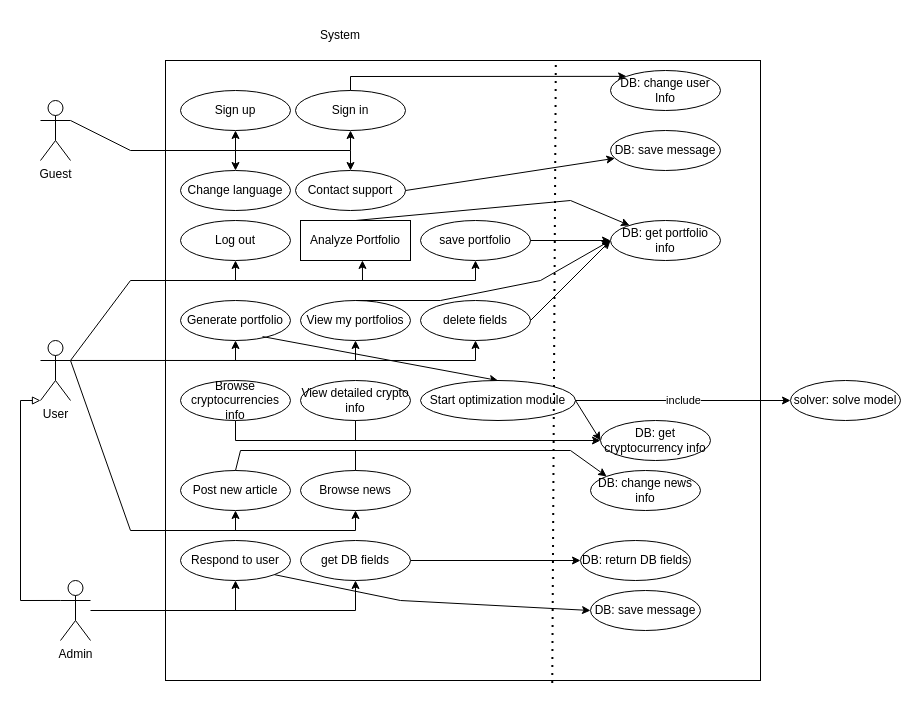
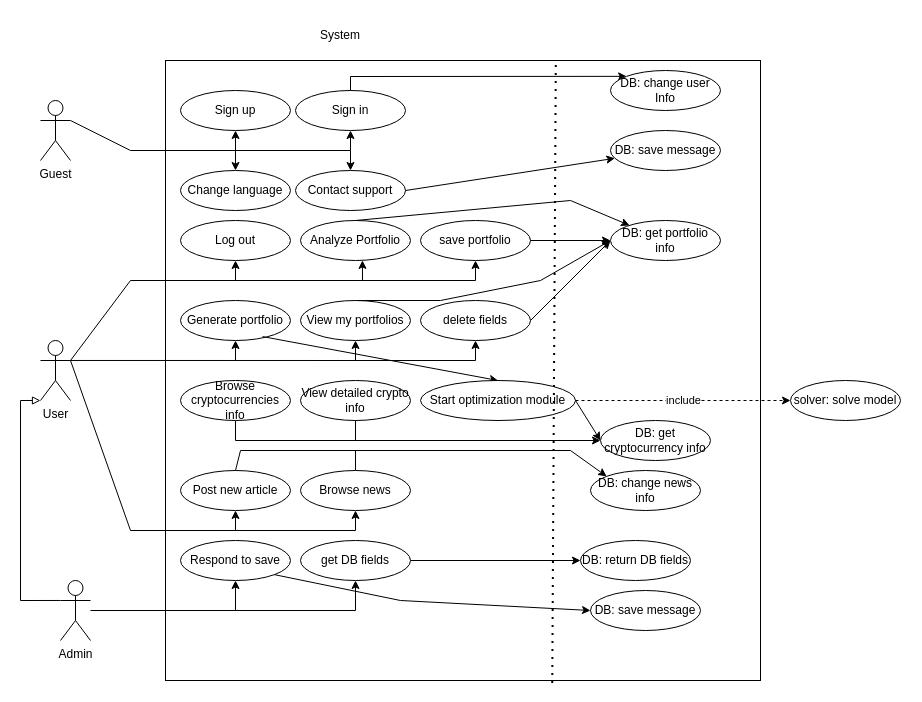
(356, 241) -> (356, 241)
(622, 401) -> (622, 401)
(236, 561) -> (236, 561)
